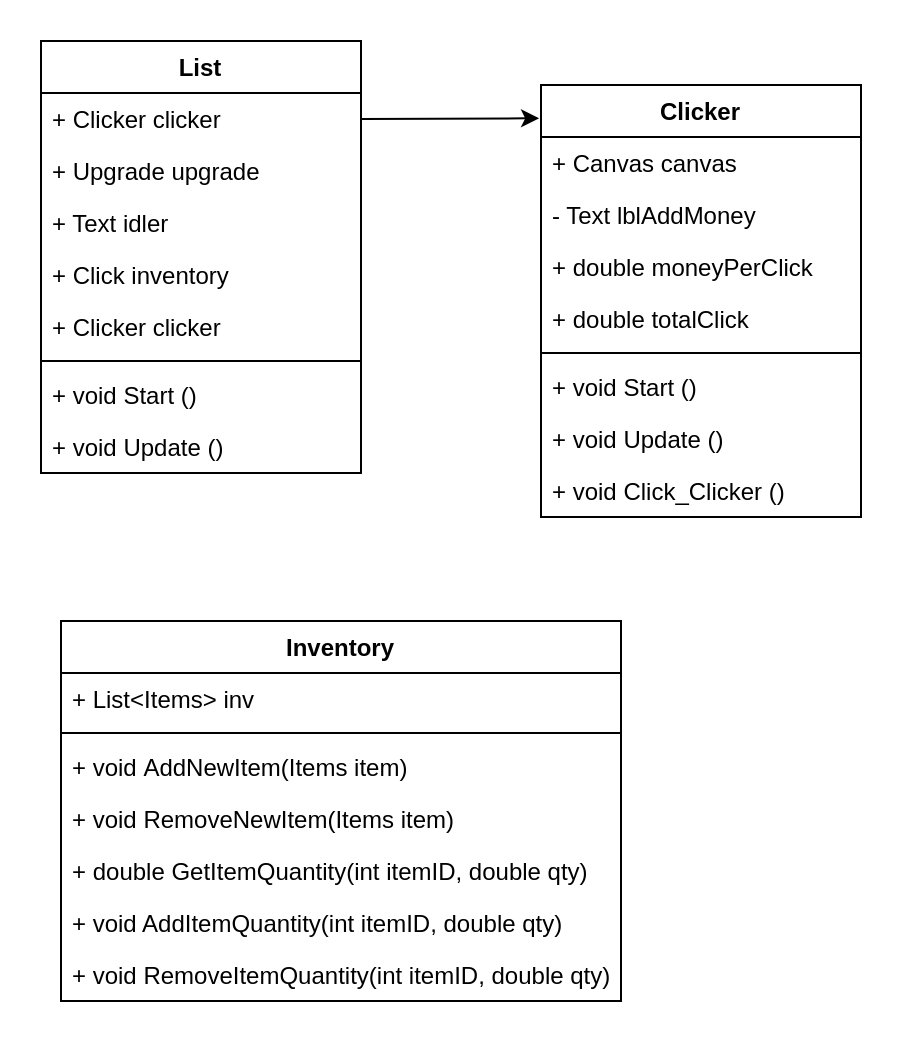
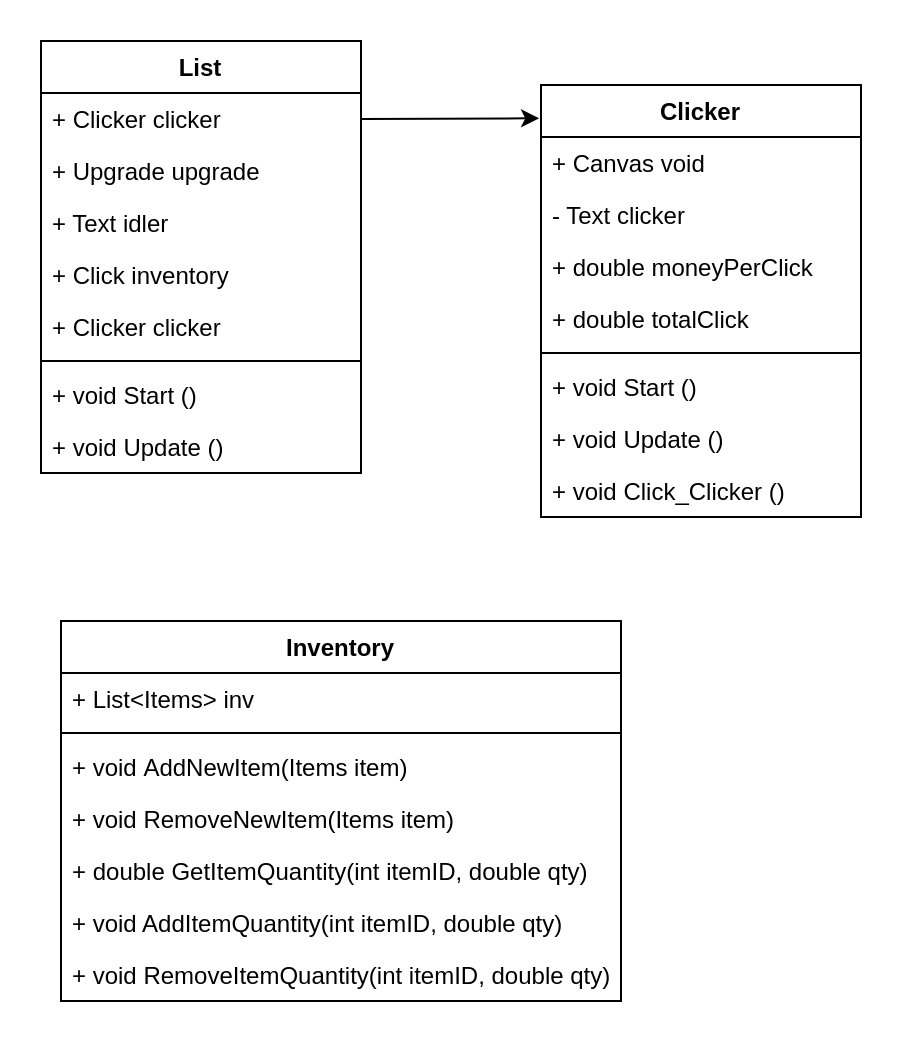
(647, 164) -> (630, 164)
(660, 216) -> (634, 216)
